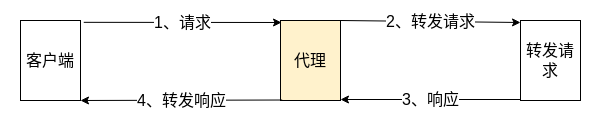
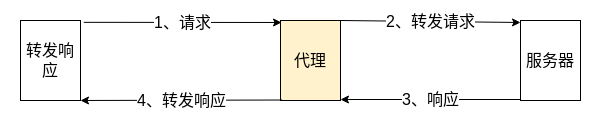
(51, 61) -> (51, 61)
(551, 61) -> (551, 61)
